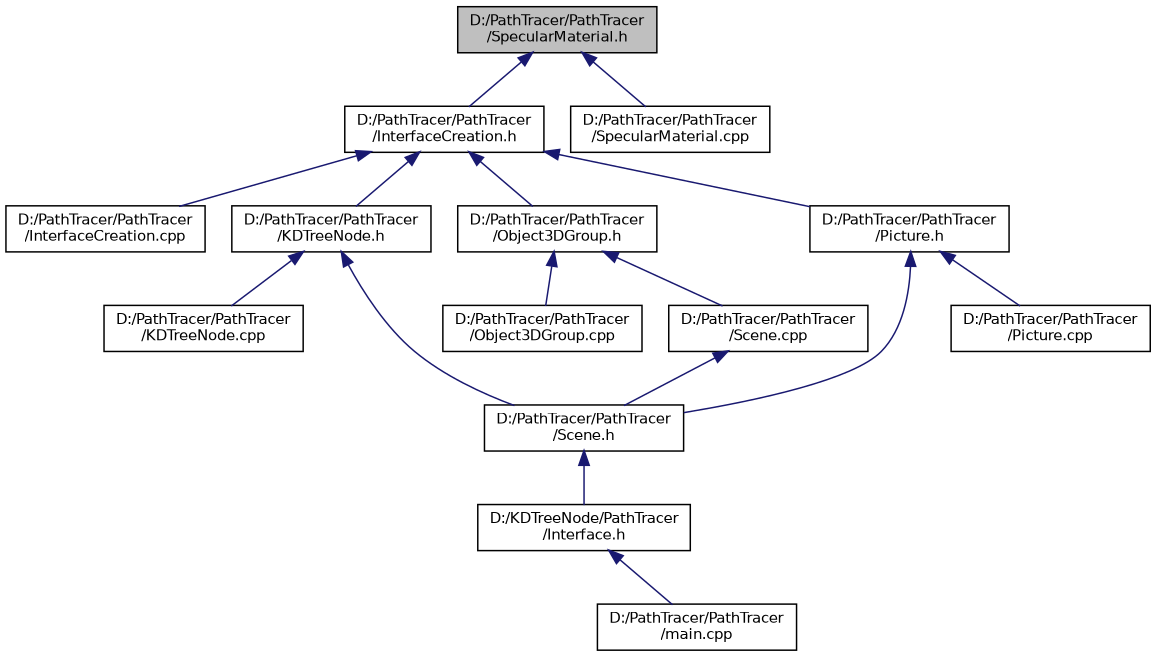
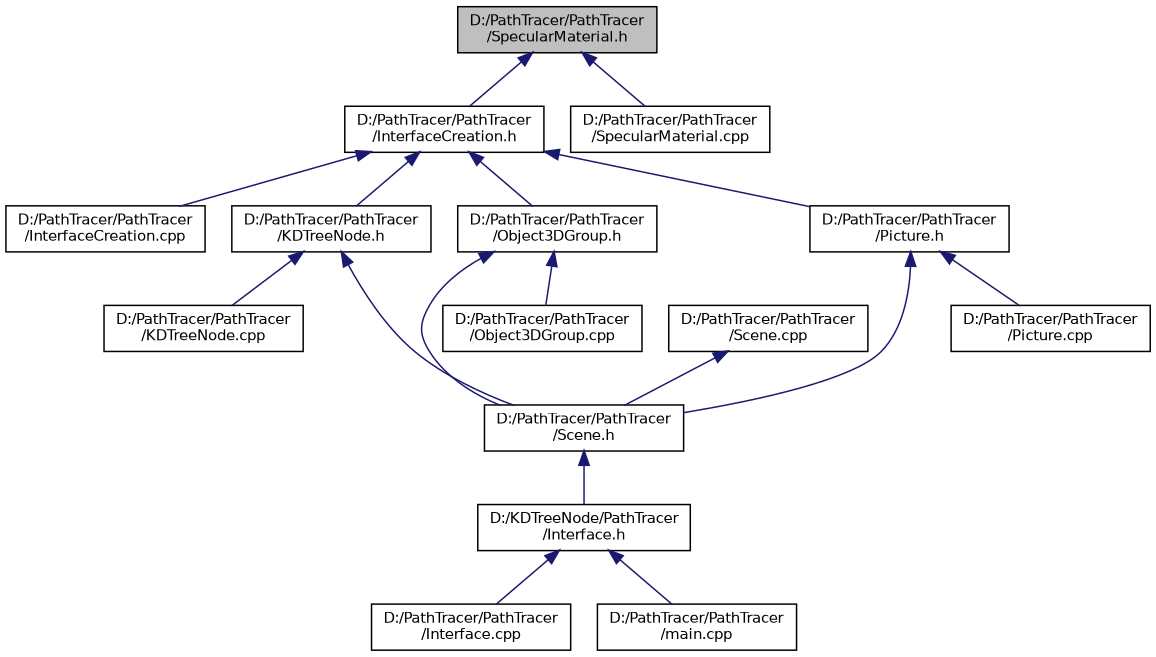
(670, 282) -> (423, 338)
none -> (471, 627)
